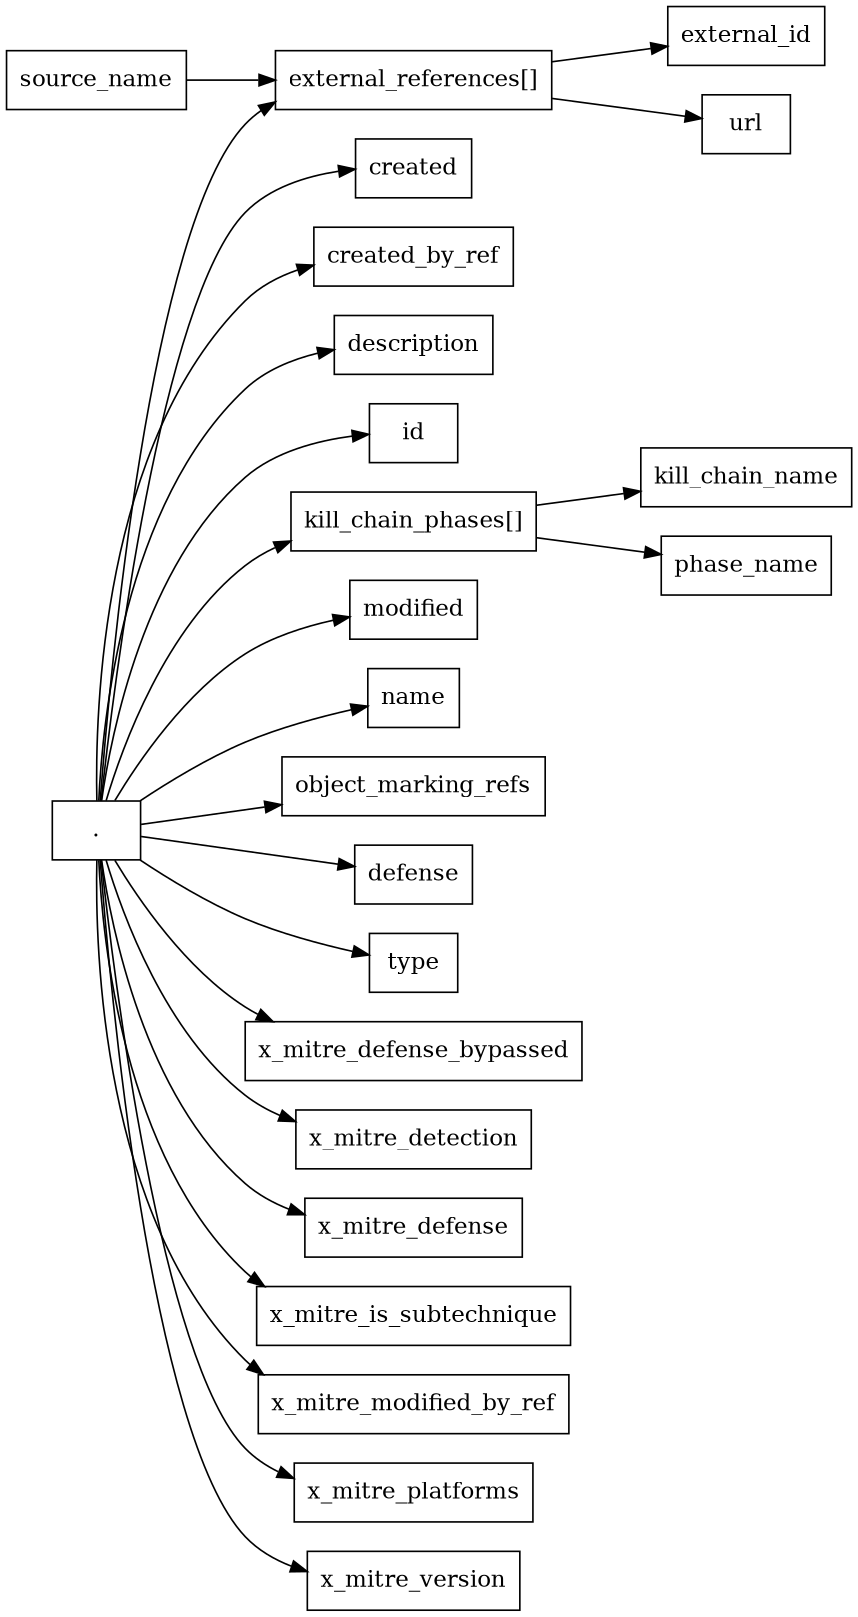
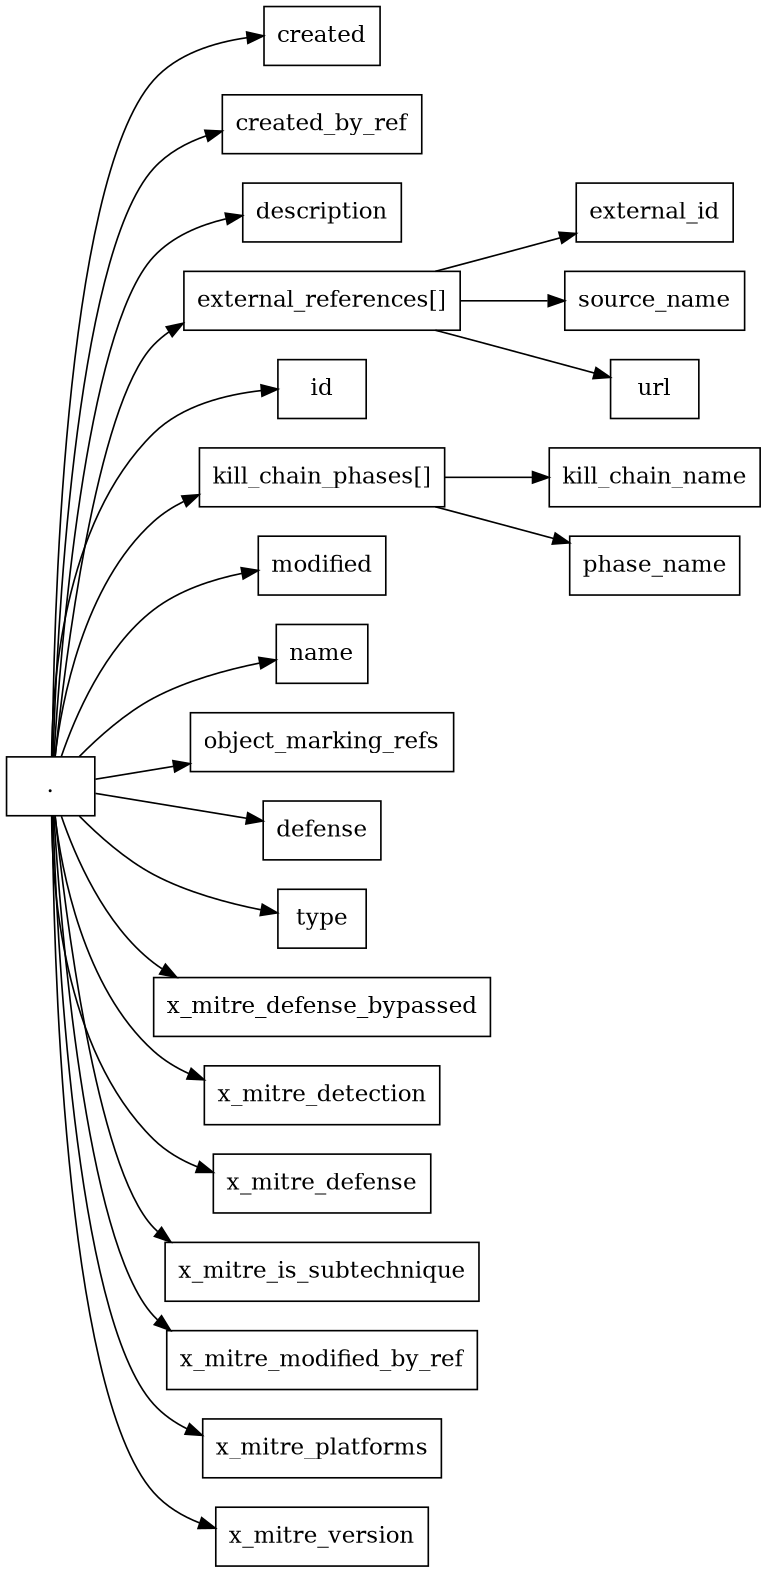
(223, 80) -> (504, 301)
